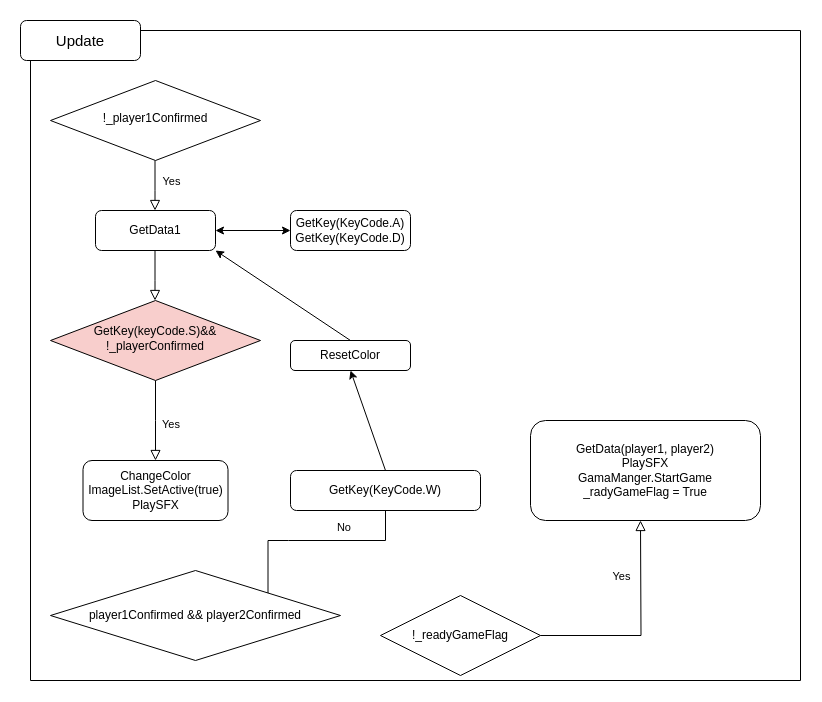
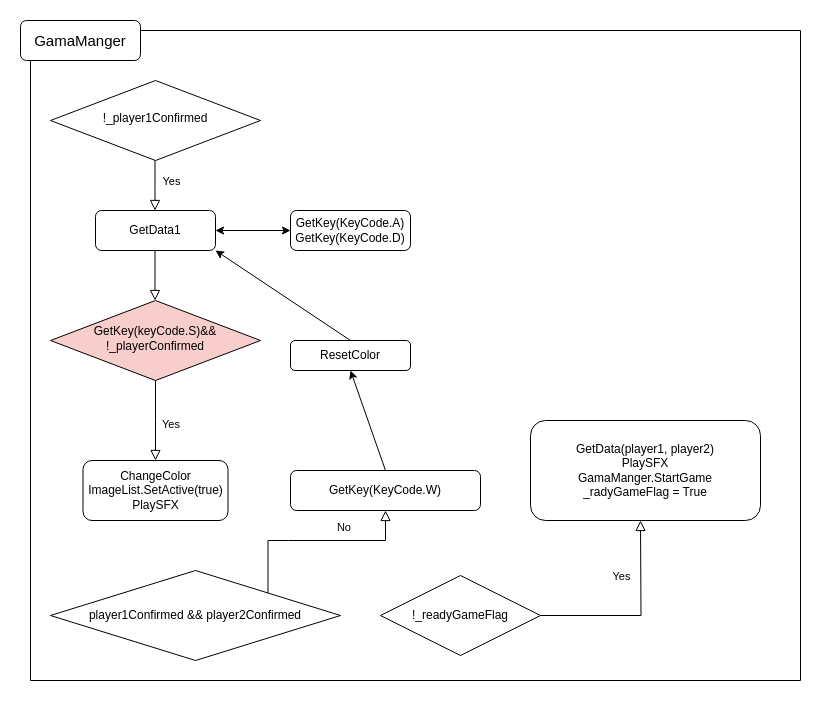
(81, 41) -> (81, 41)
(386, 518) -> (386, 522)
(461, 636) -> (461, 616)
